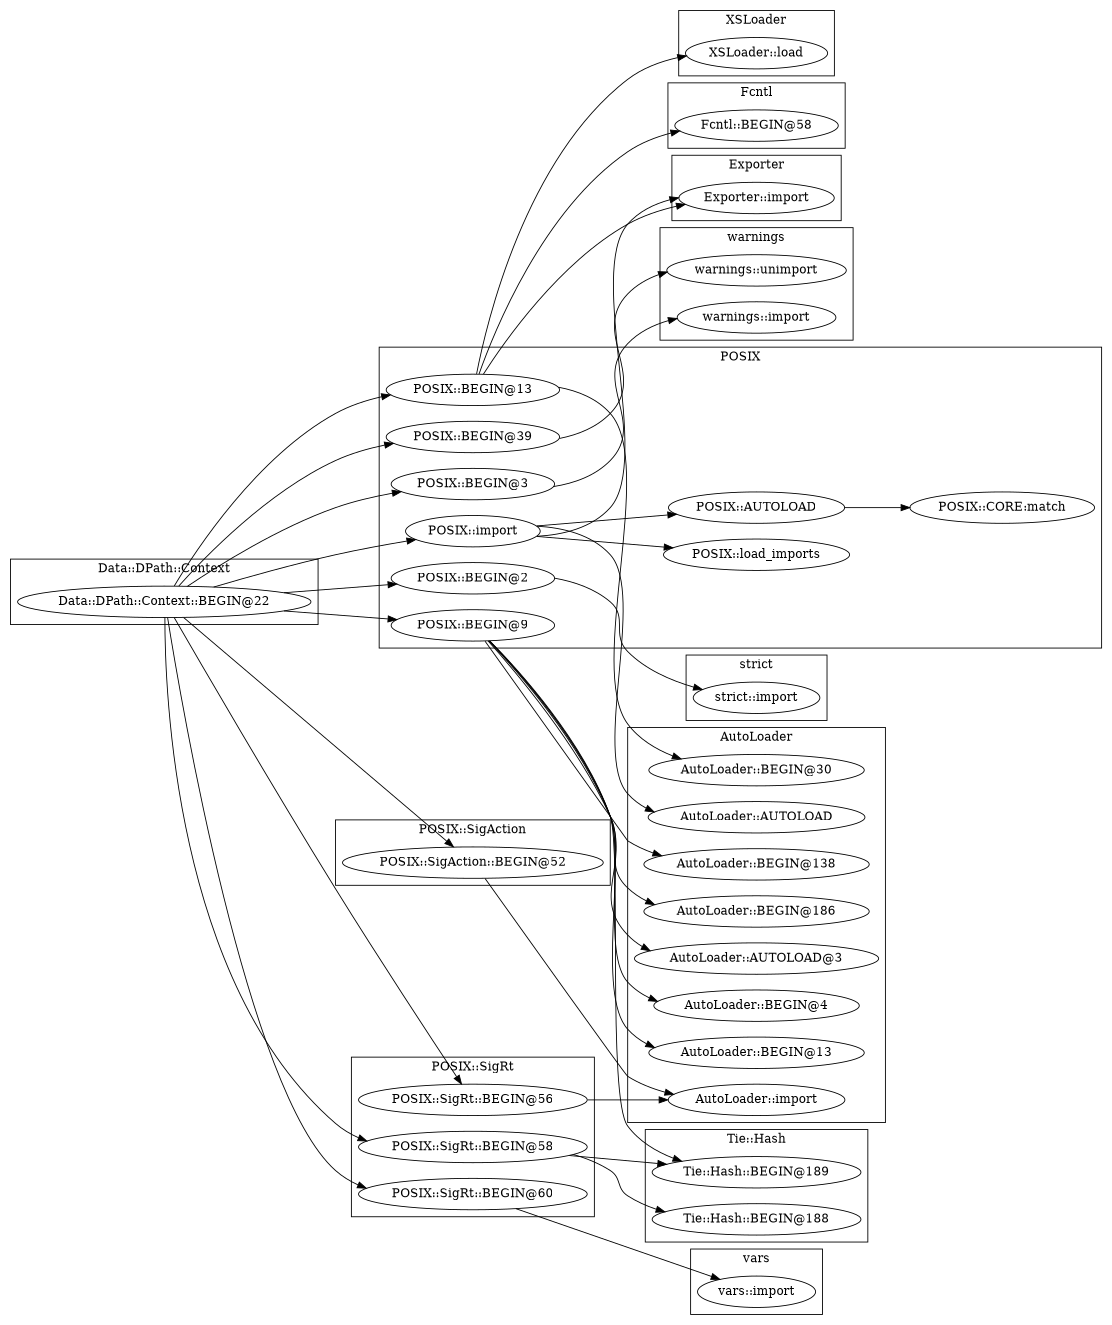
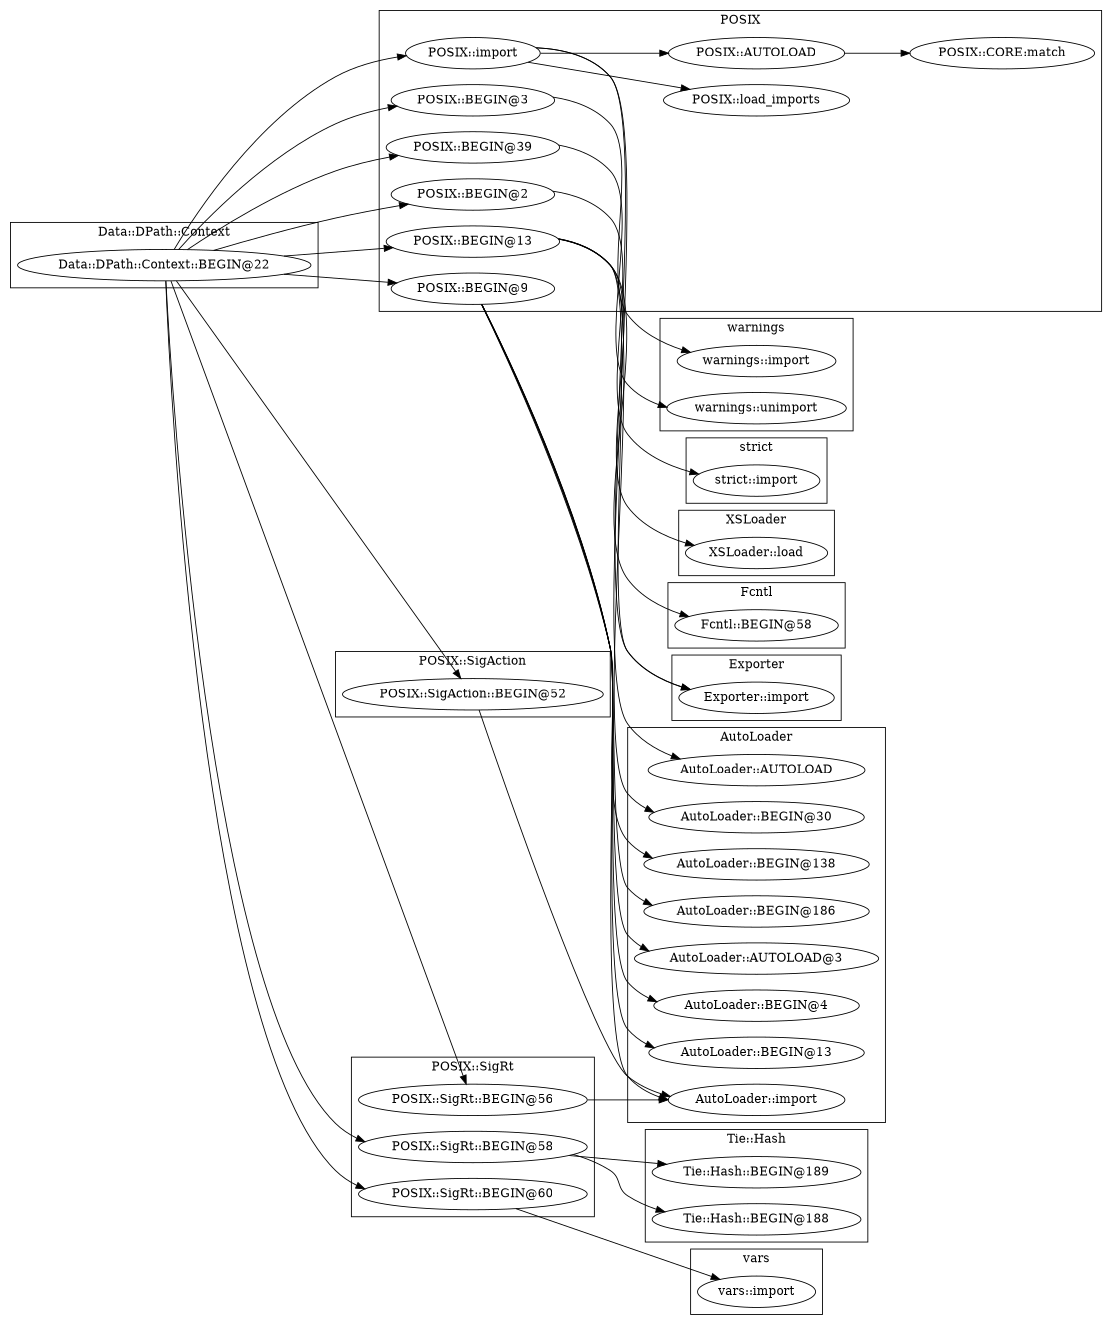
(616, 1024) -> (613, 698)
